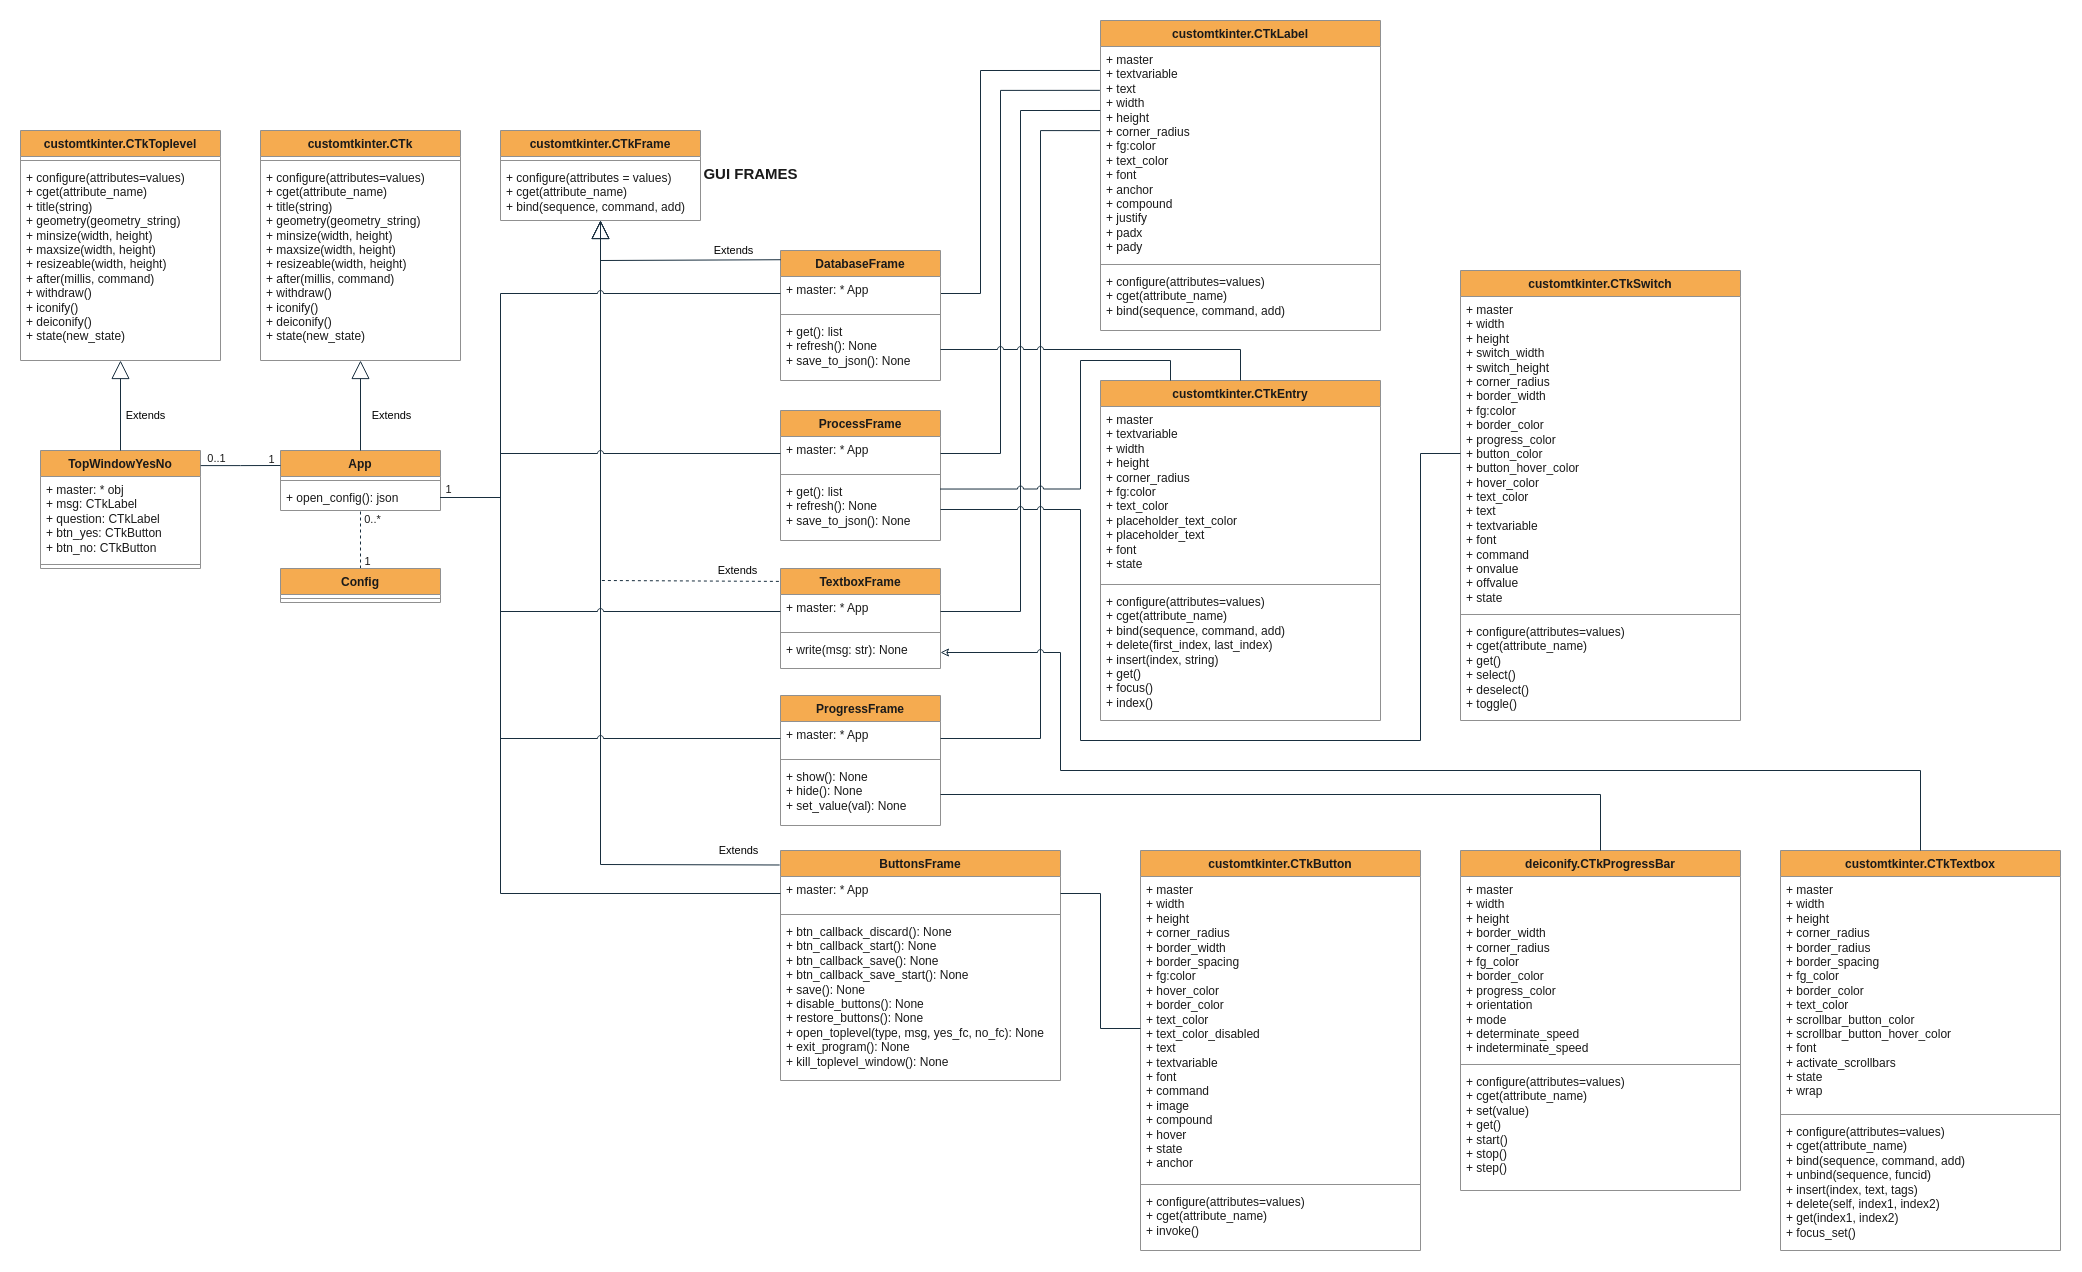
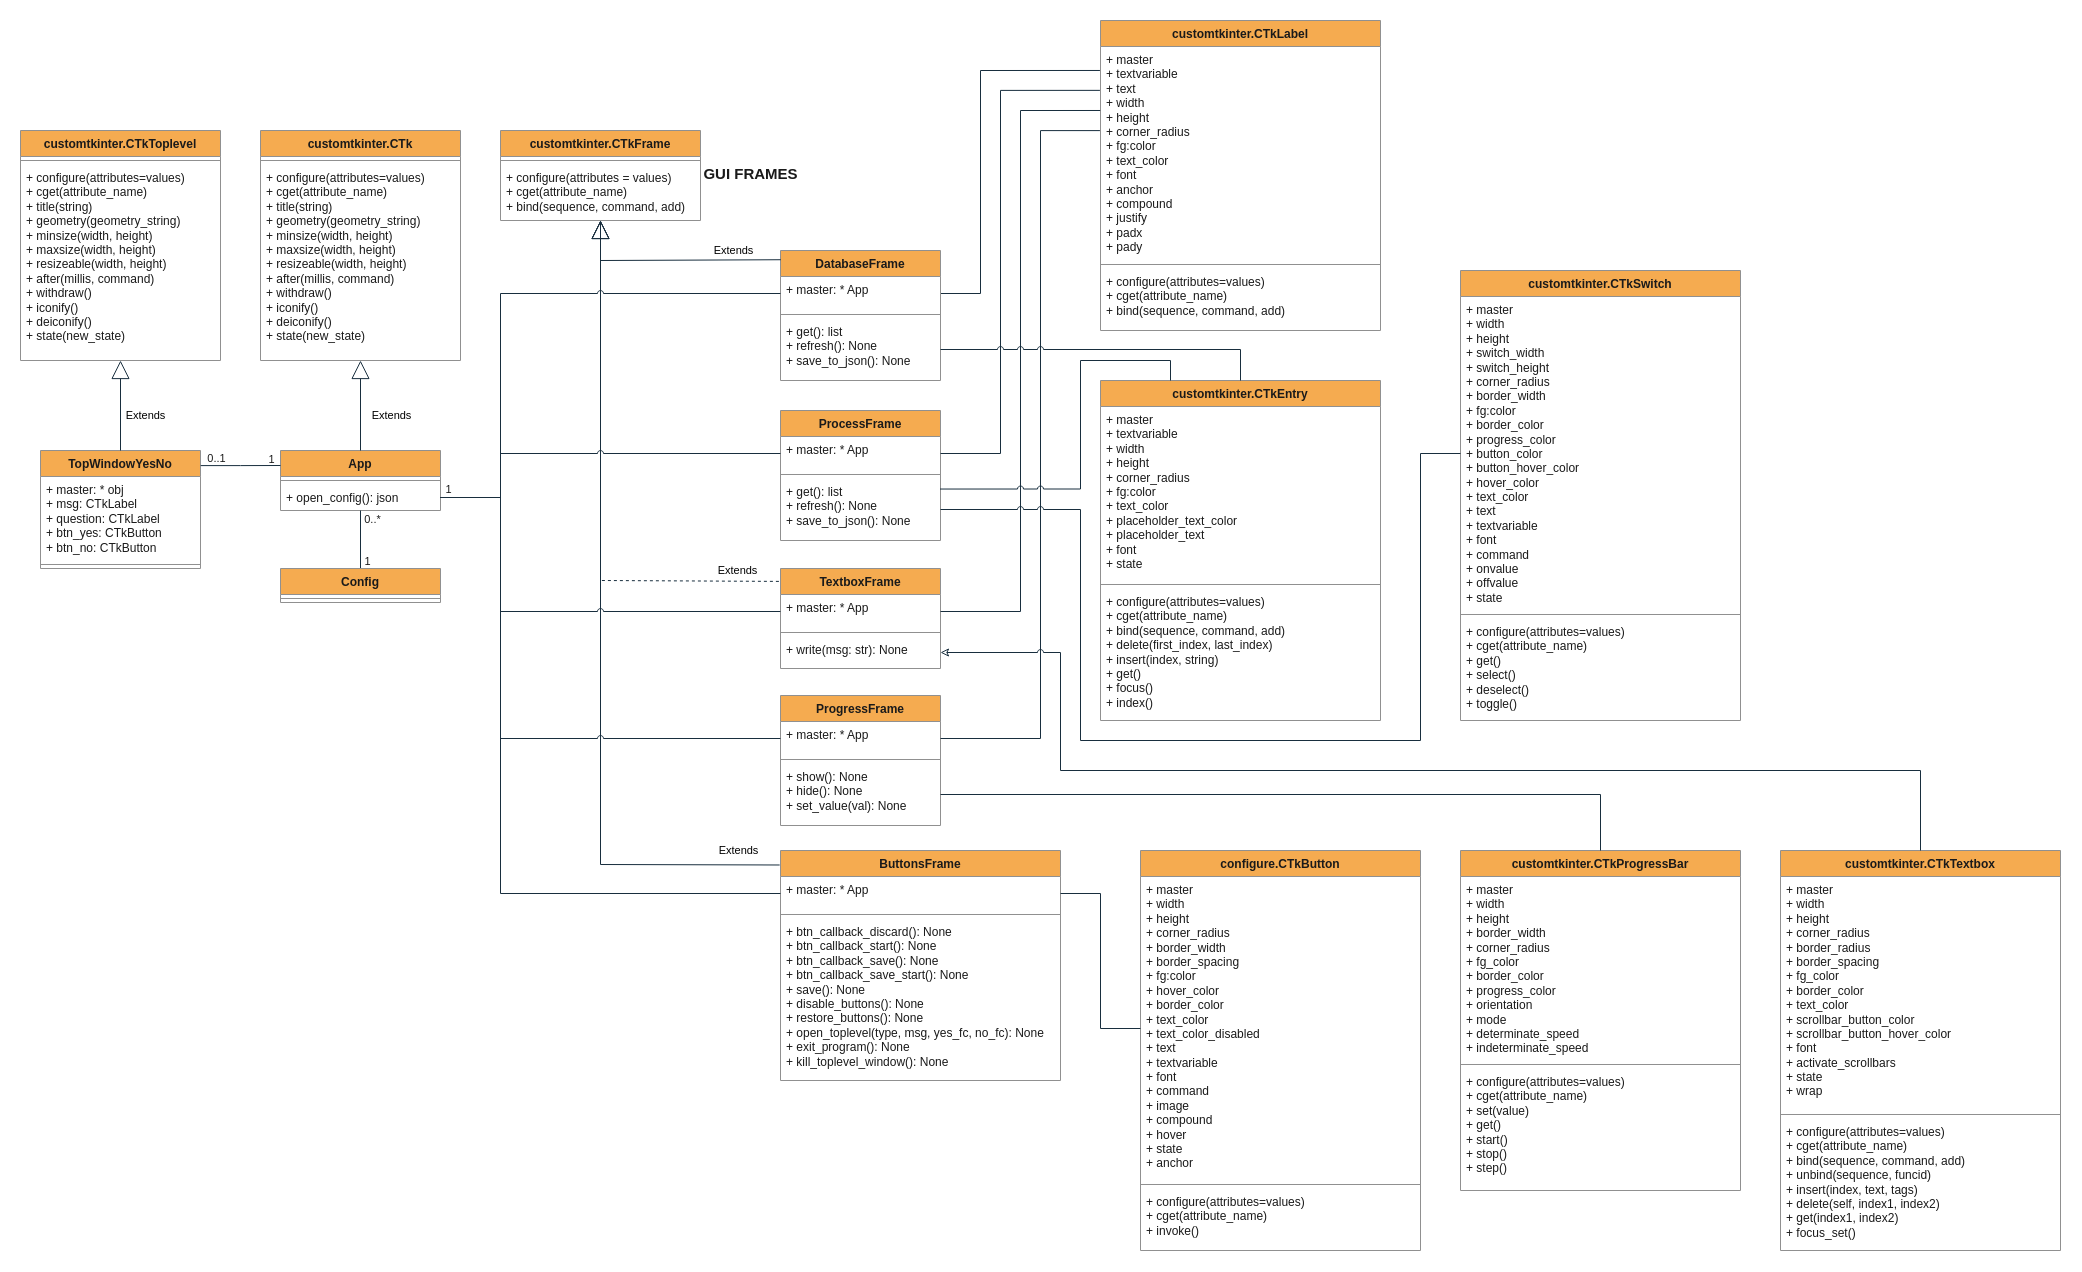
(361, 540) -> (361, 540)
(1281, 865) -> (1281, 865)
(1601, 865) -> (1601, 865)
